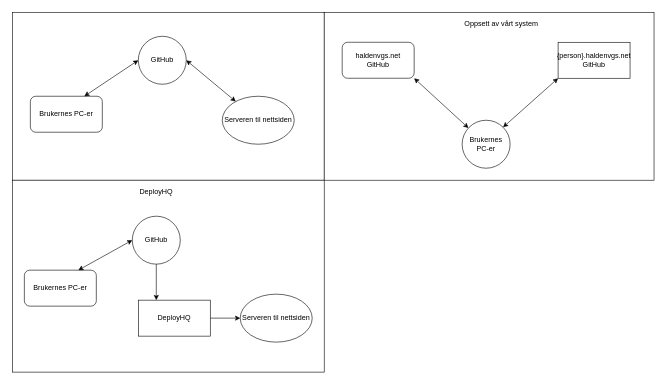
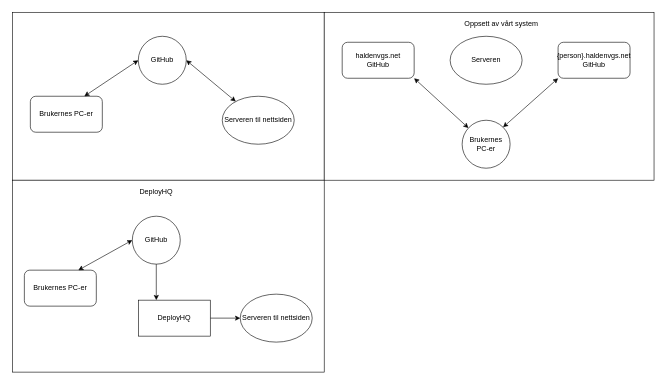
none -> (486, 60)
(594, 60) -> (594, 60)
